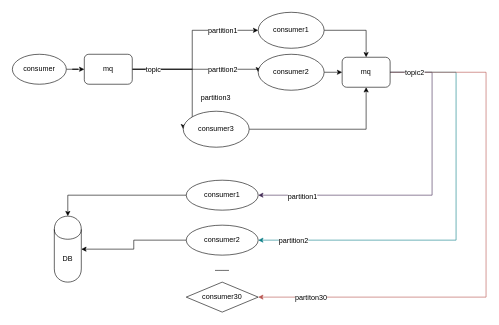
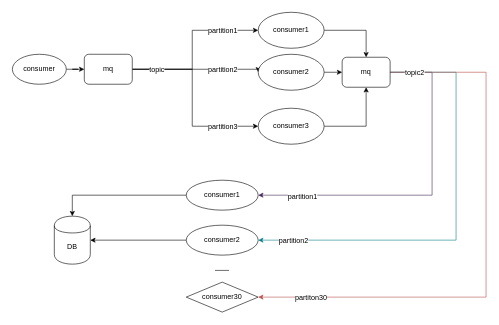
(216, 129) -> (291, 126)
(68, 249) -> (72, 240)
